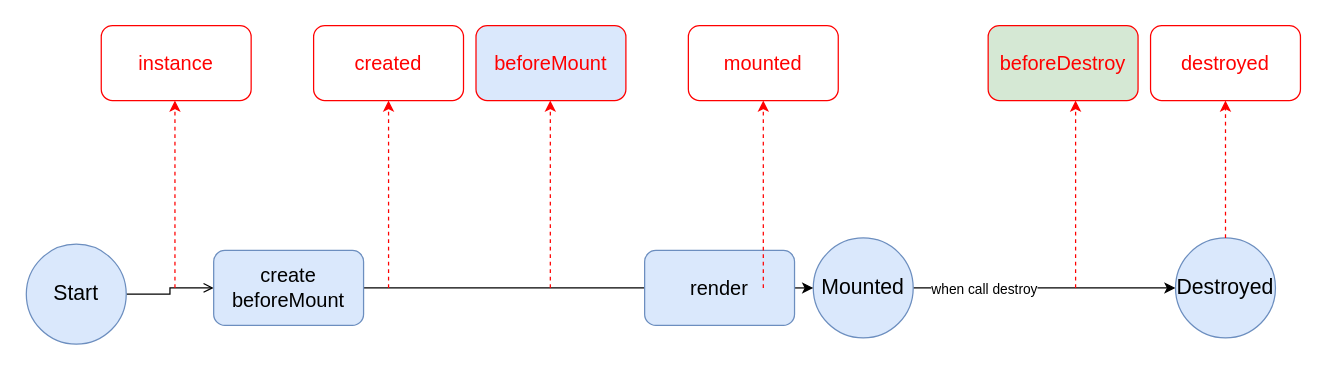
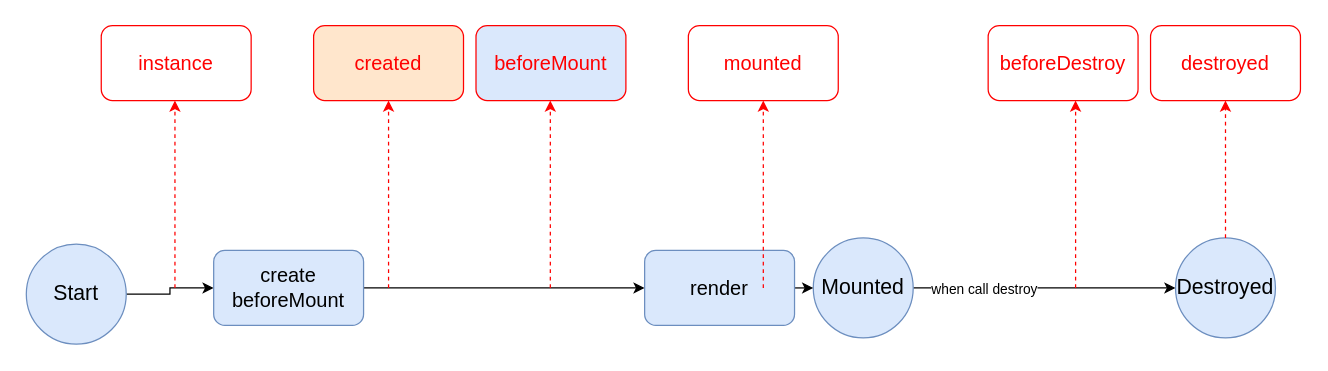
(388, 63) -> (388, 63)
(1063, 63) -> (1063, 63)
(205, 288) -> (203, 288)
(638, 288) -> (634, 288)
